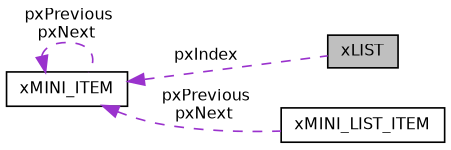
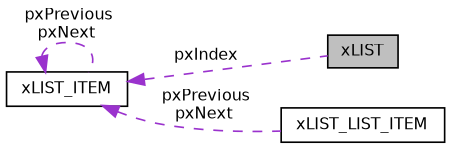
(67, 89) -> (67, 89)
(363, 125) -> (363, 125)
